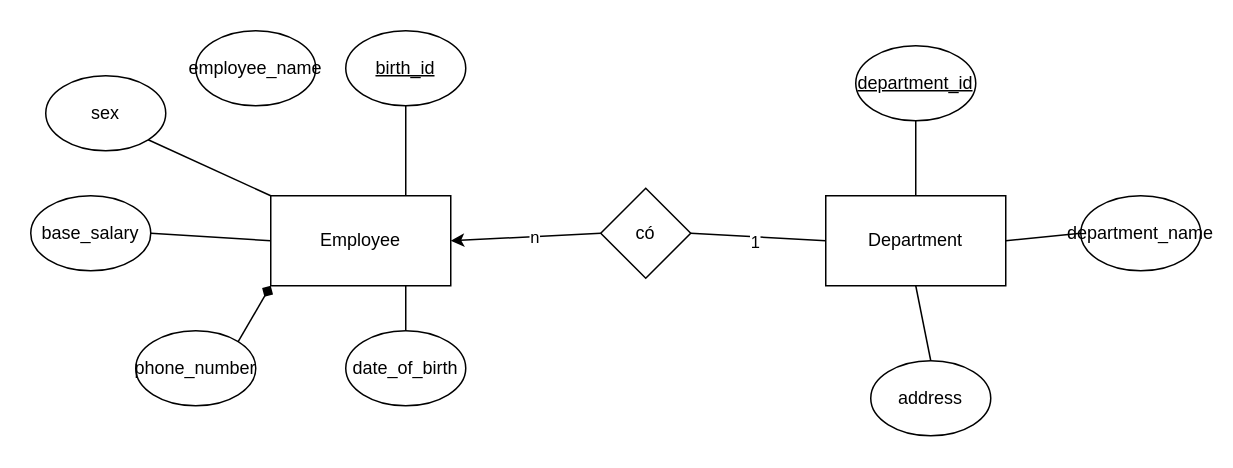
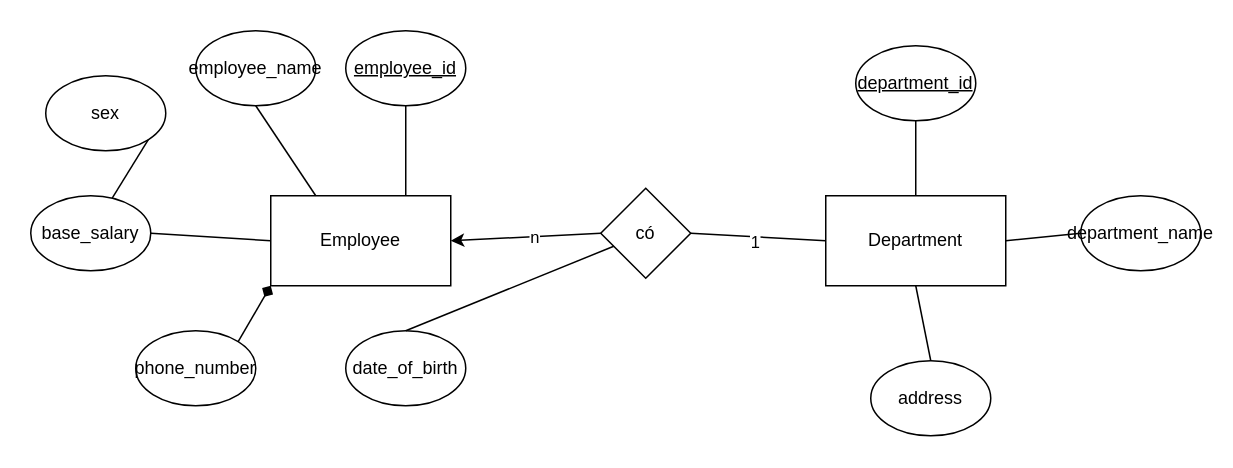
(406, 68) -> (406, 68)
none -> (286, 151)
(209, 168) -> (130, 169)
(406, 309) -> (510, 289)
